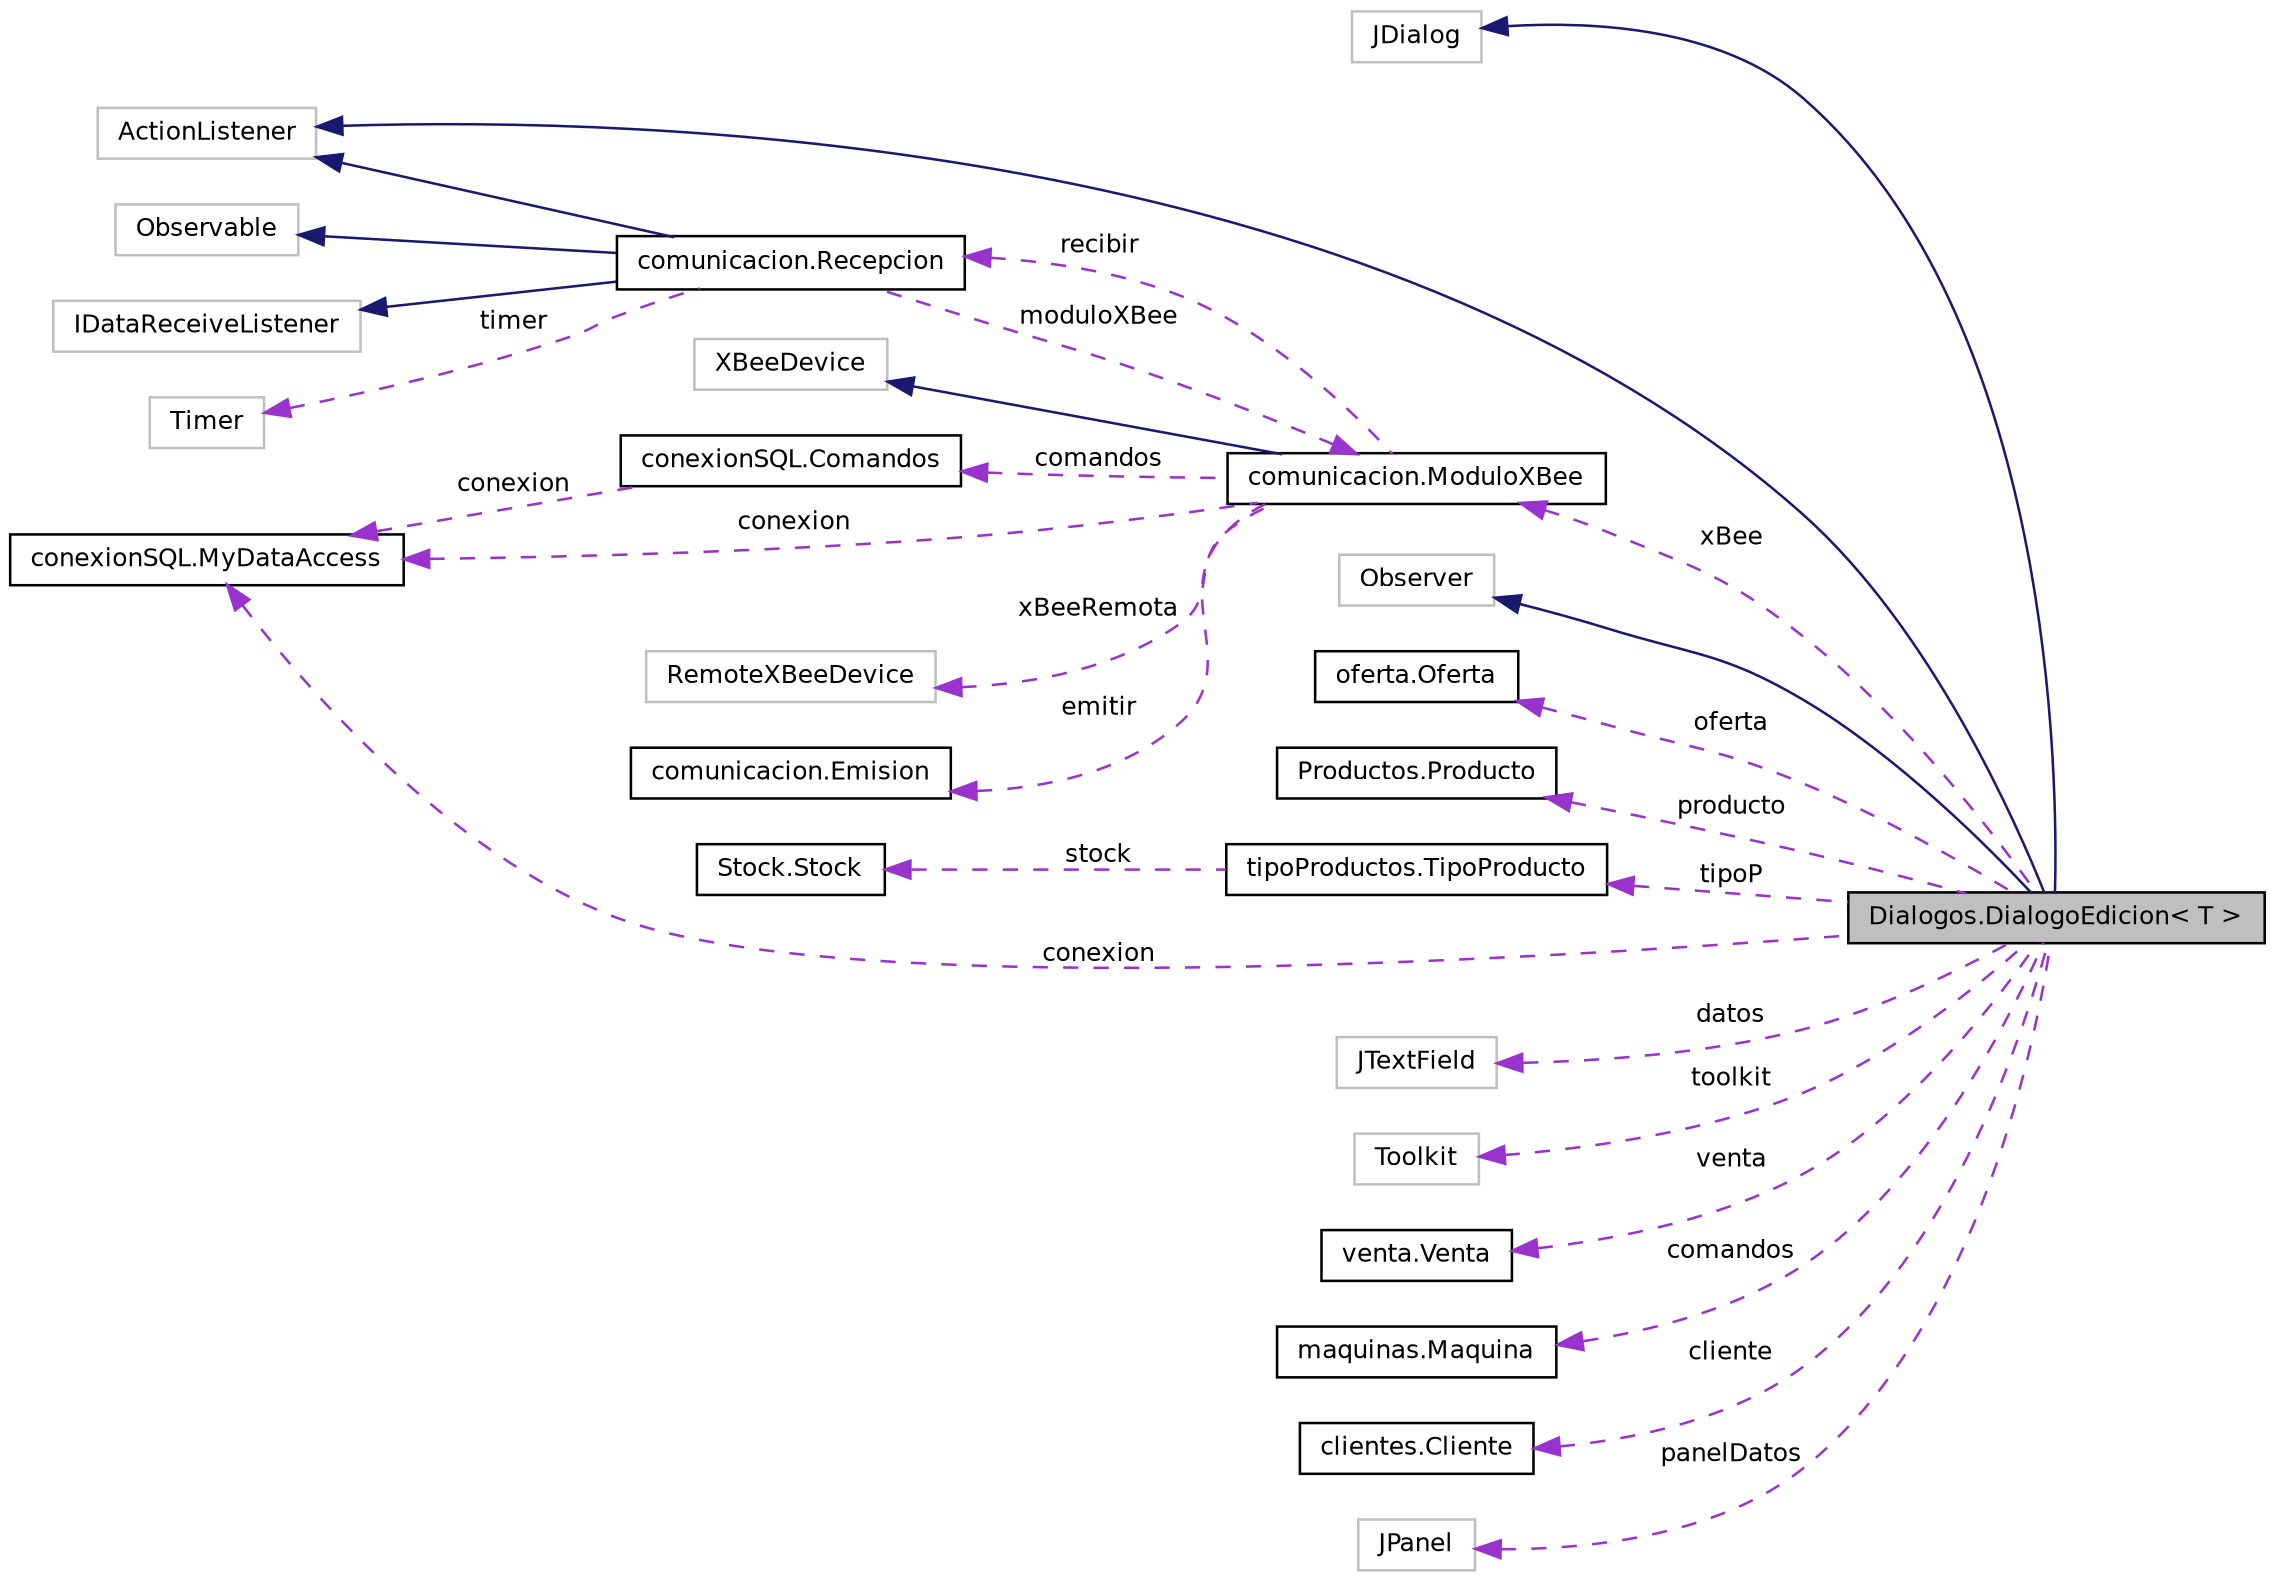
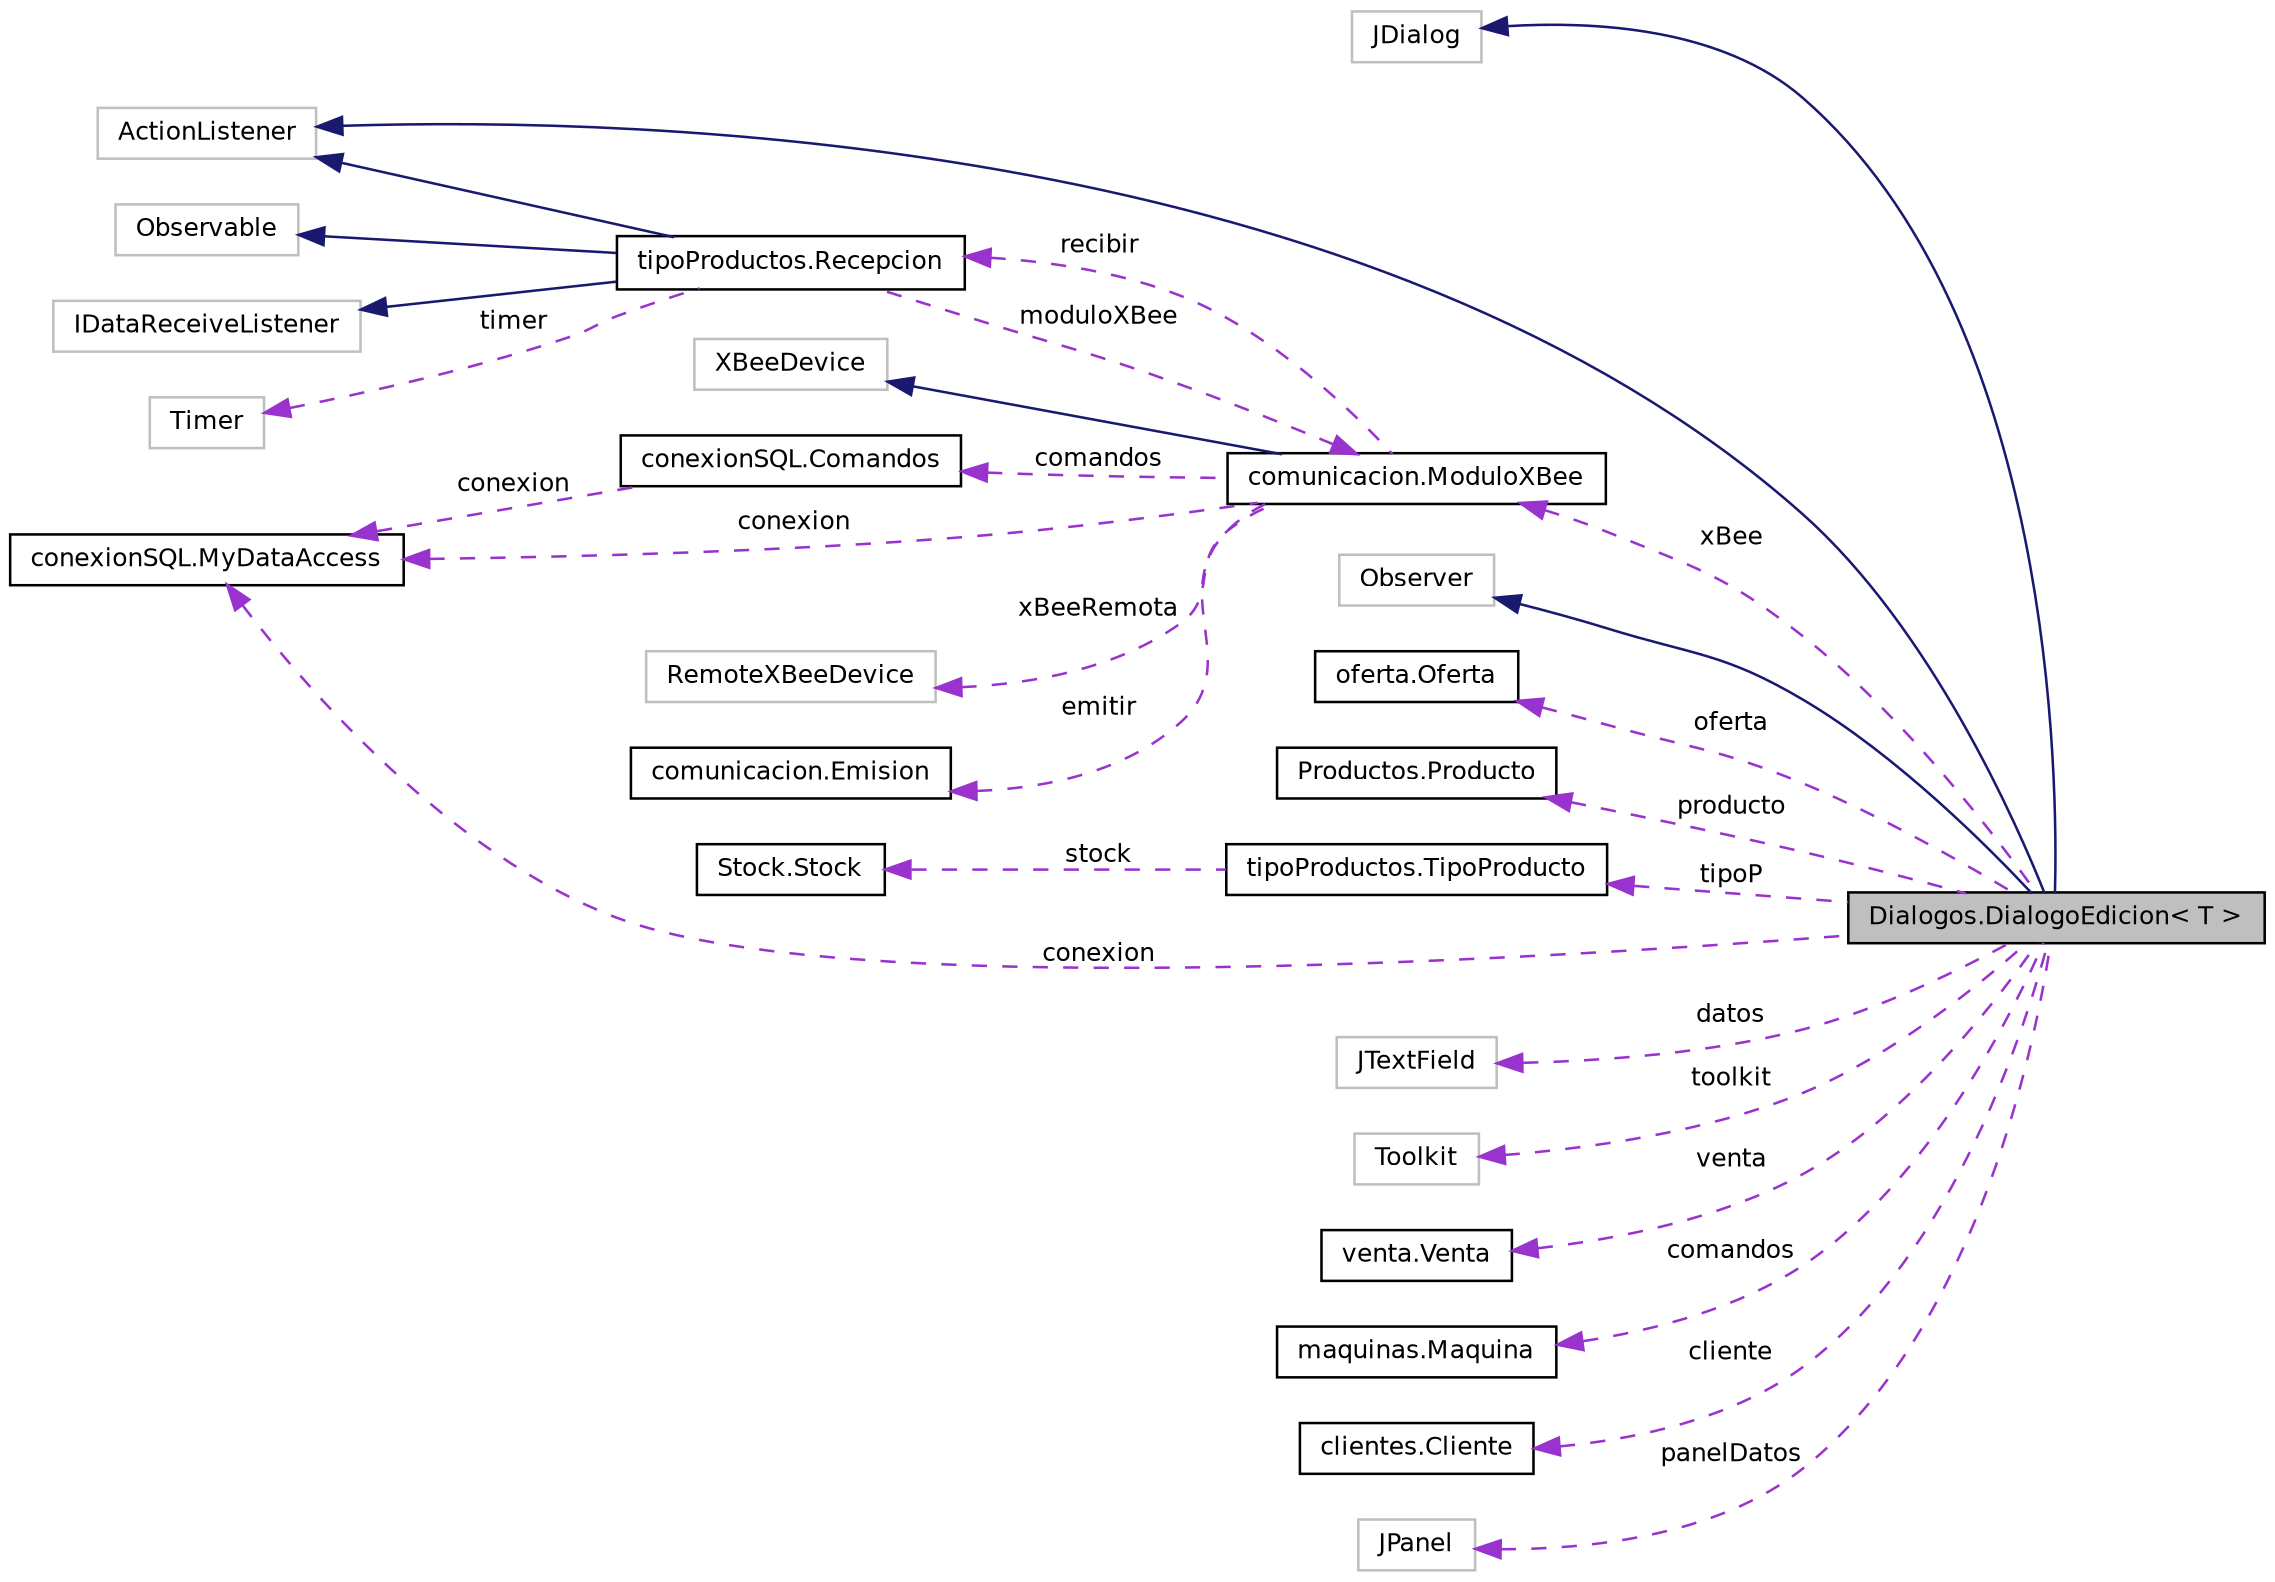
(791, 263) -> (791, 263)
